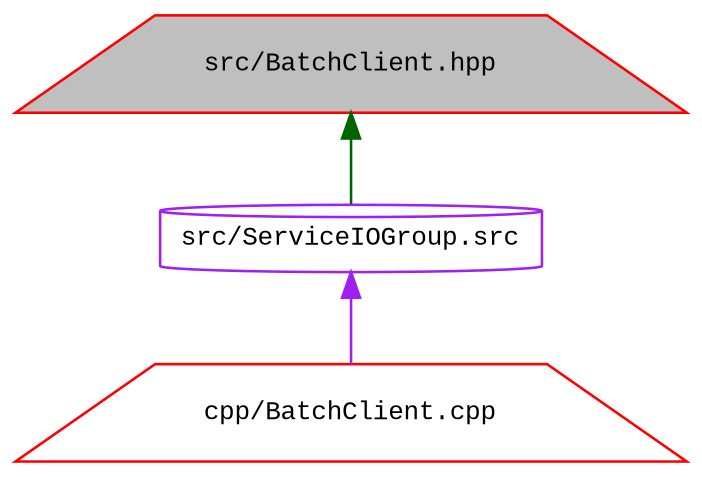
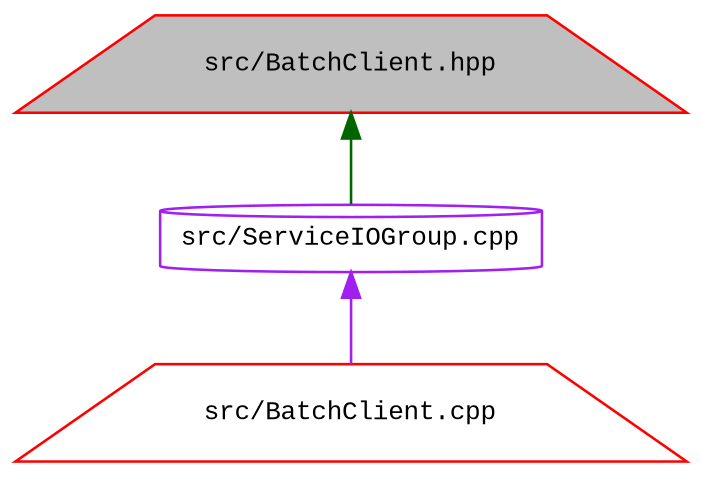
(351, 238) -> (351, 238)
(351, 413) -> (351, 413)
